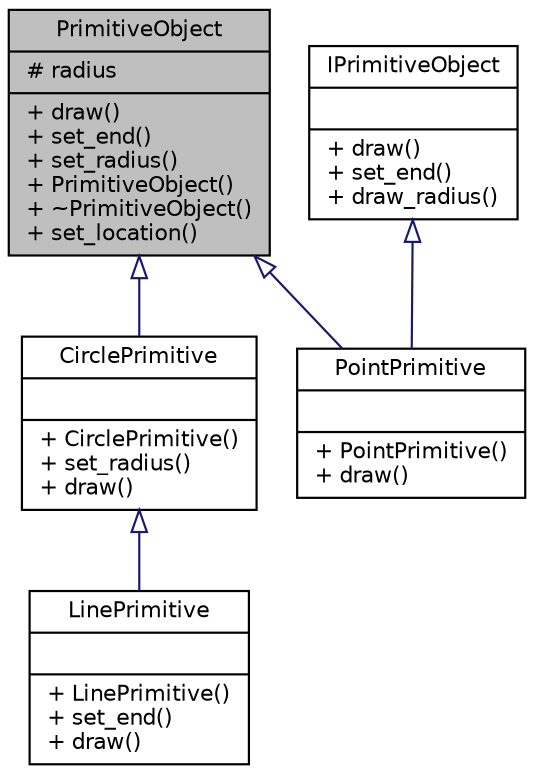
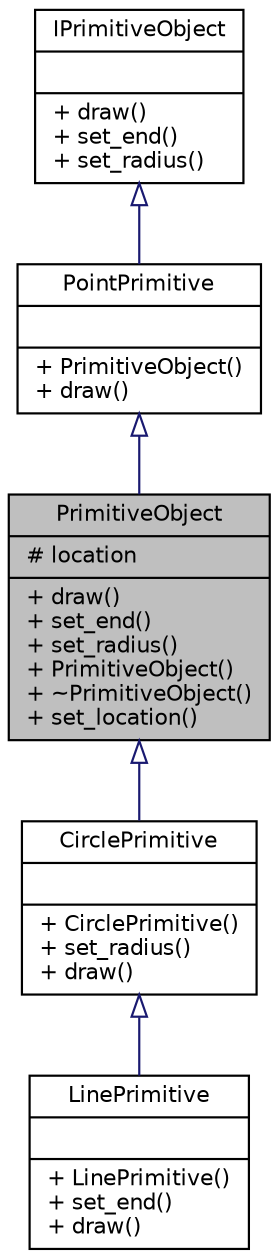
(72, 71) -> (82, 556)
(413, 197) -> (129, 161)
(306, 310) -> (139, 465)
(411, 452) -> (139, 367)
